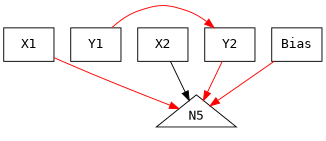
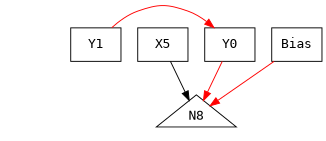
(29, 45) -> none
(163, 45) -> (163, 45)
(230, 45) -> (230, 45)
(196, 116) -> (196, 116)
